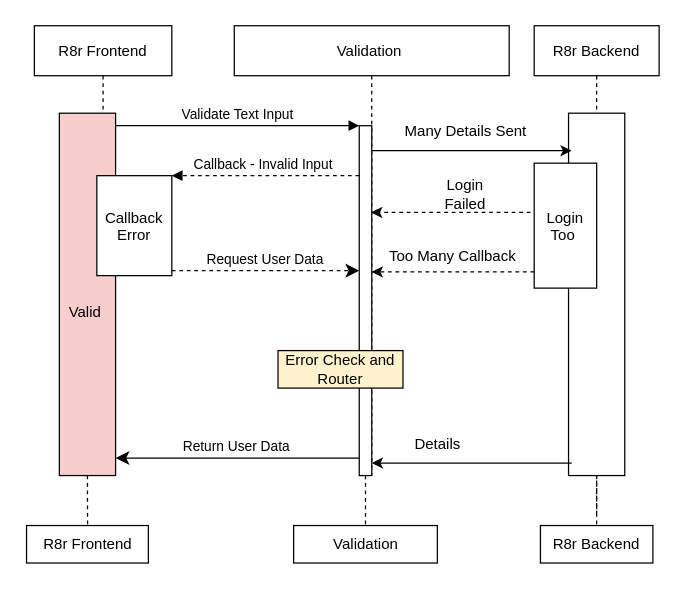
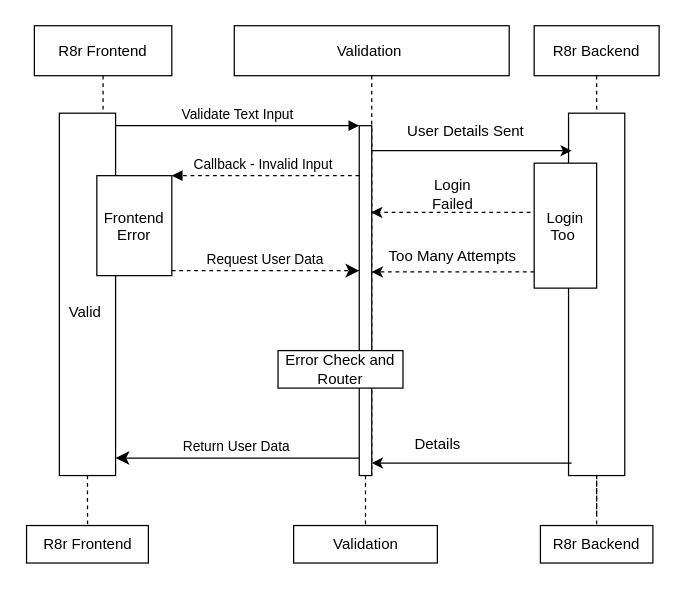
(466, 132) -> (466, 132)
(466, 194) -> (453, 194)
(134, 218) -> (134, 218)
(453, 257) -> (453, 257)
(88, 294) -> (88, 294)
(341, 369) -> (341, 369)
